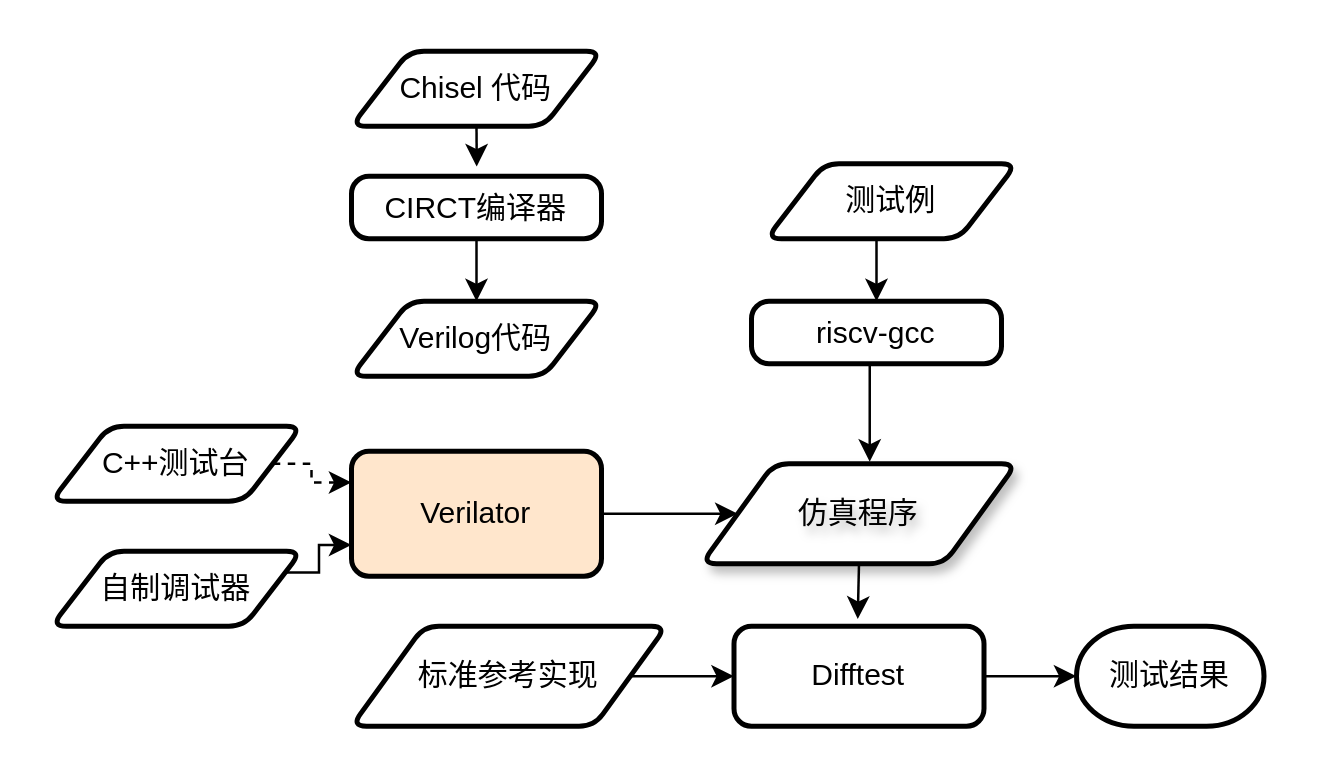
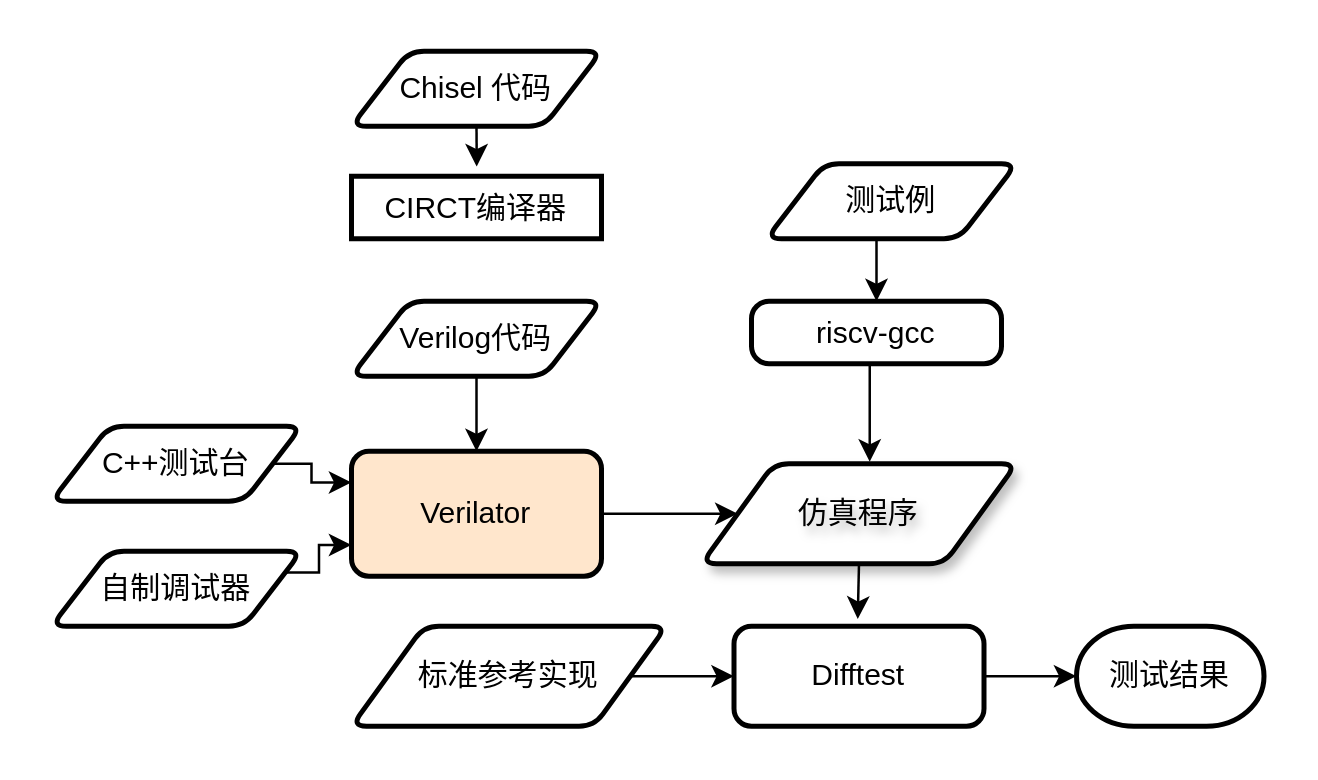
(476, 208) -> (476, 208)
(476, 262) -> none
none -> (476, 406)
(311, 466) -> (311, 466)
